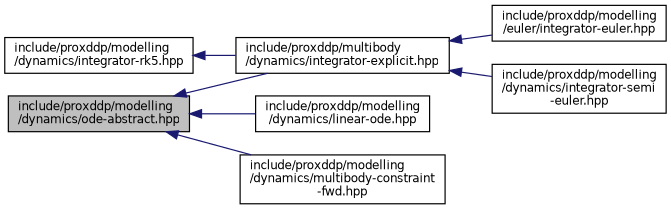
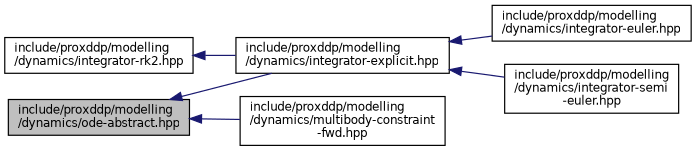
(579, 23) -> (592, 23)
(99, 55) -> (99, 55)
(343, 55) -> (343, 55)
(343, 114) -> none
